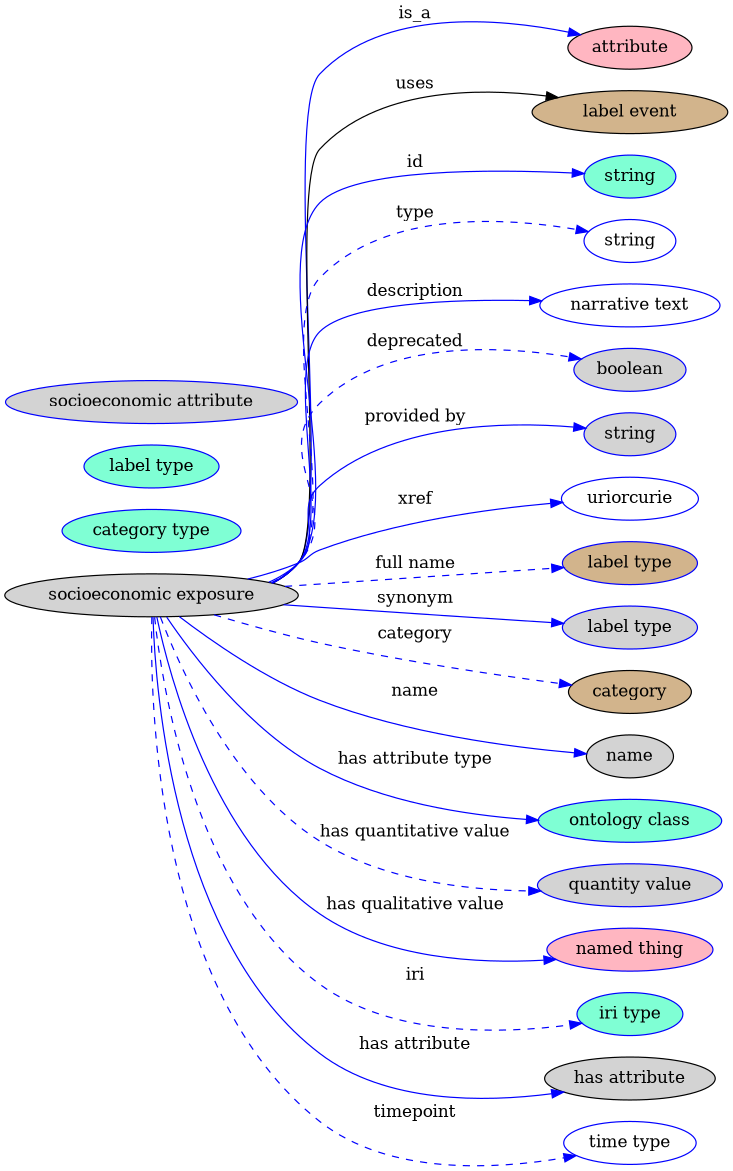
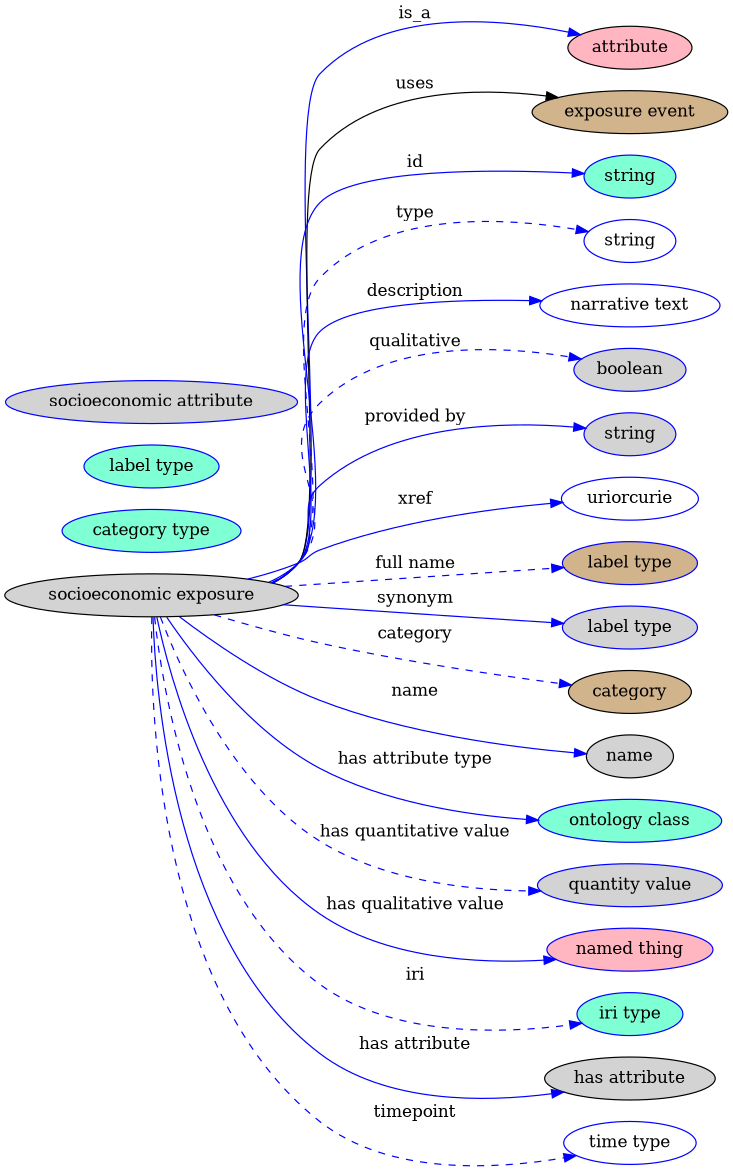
(630, 112) -> (630, 112)
(415, 342) -> (415, 342)
